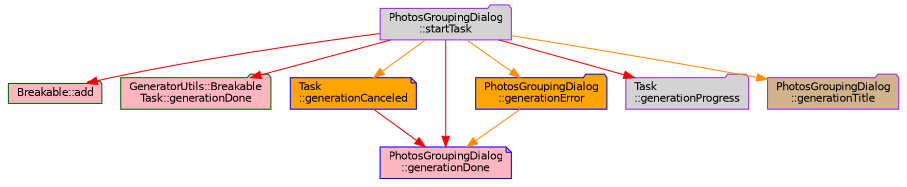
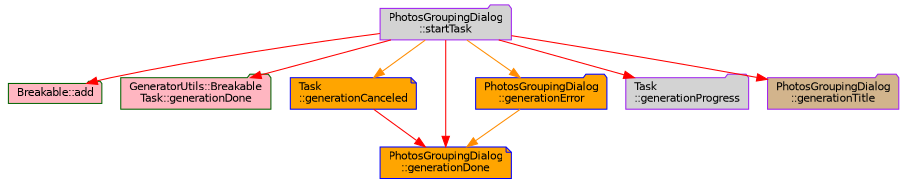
(634, 56) -> (634, 56)
(446, 163) -> (446, 163)
